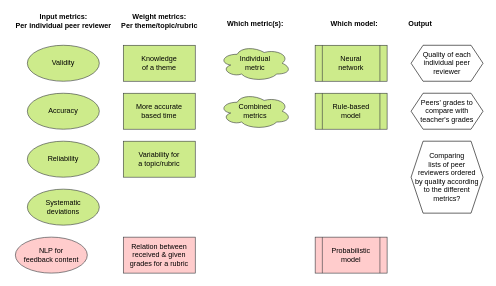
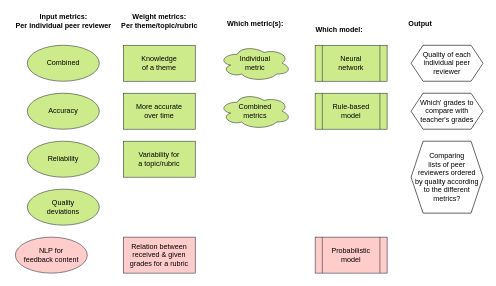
(354, 24) -> (339, 30)
(63, 63) -> (63, 63)
(159, 111) -> (159, 111)
(447, 111) -> (447, 111)
(63, 207) -> (63, 207)
